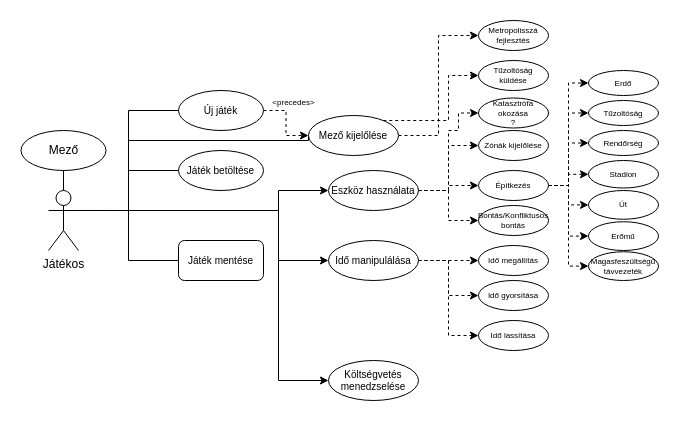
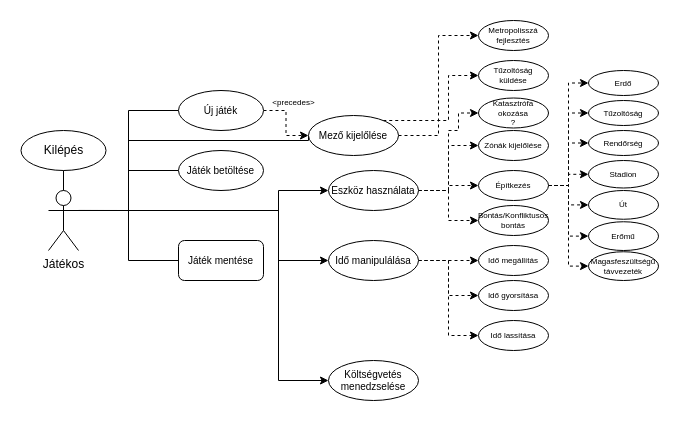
(64, 151) -> (64, 151)
